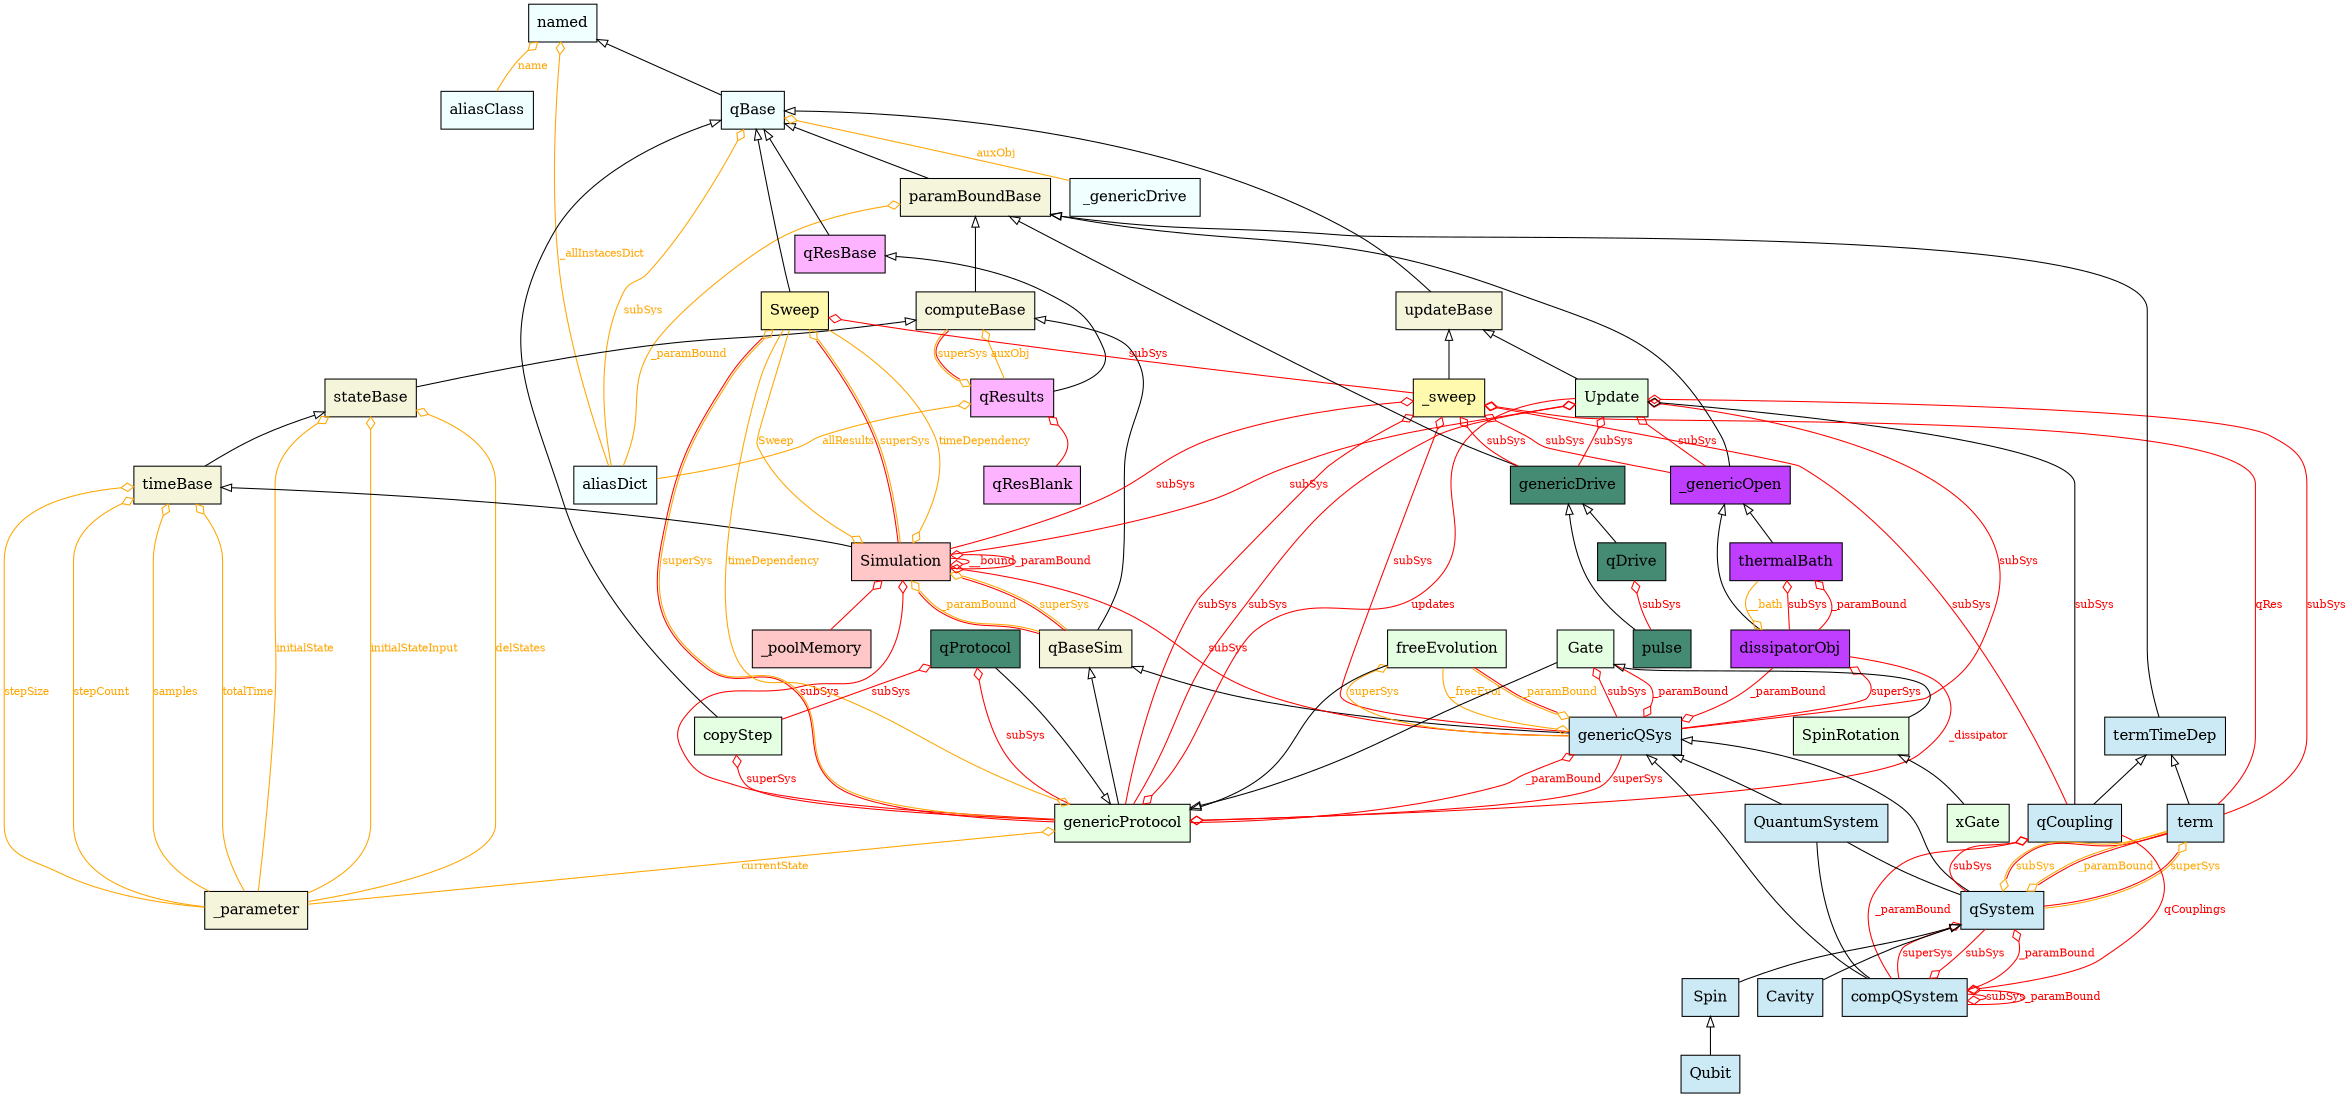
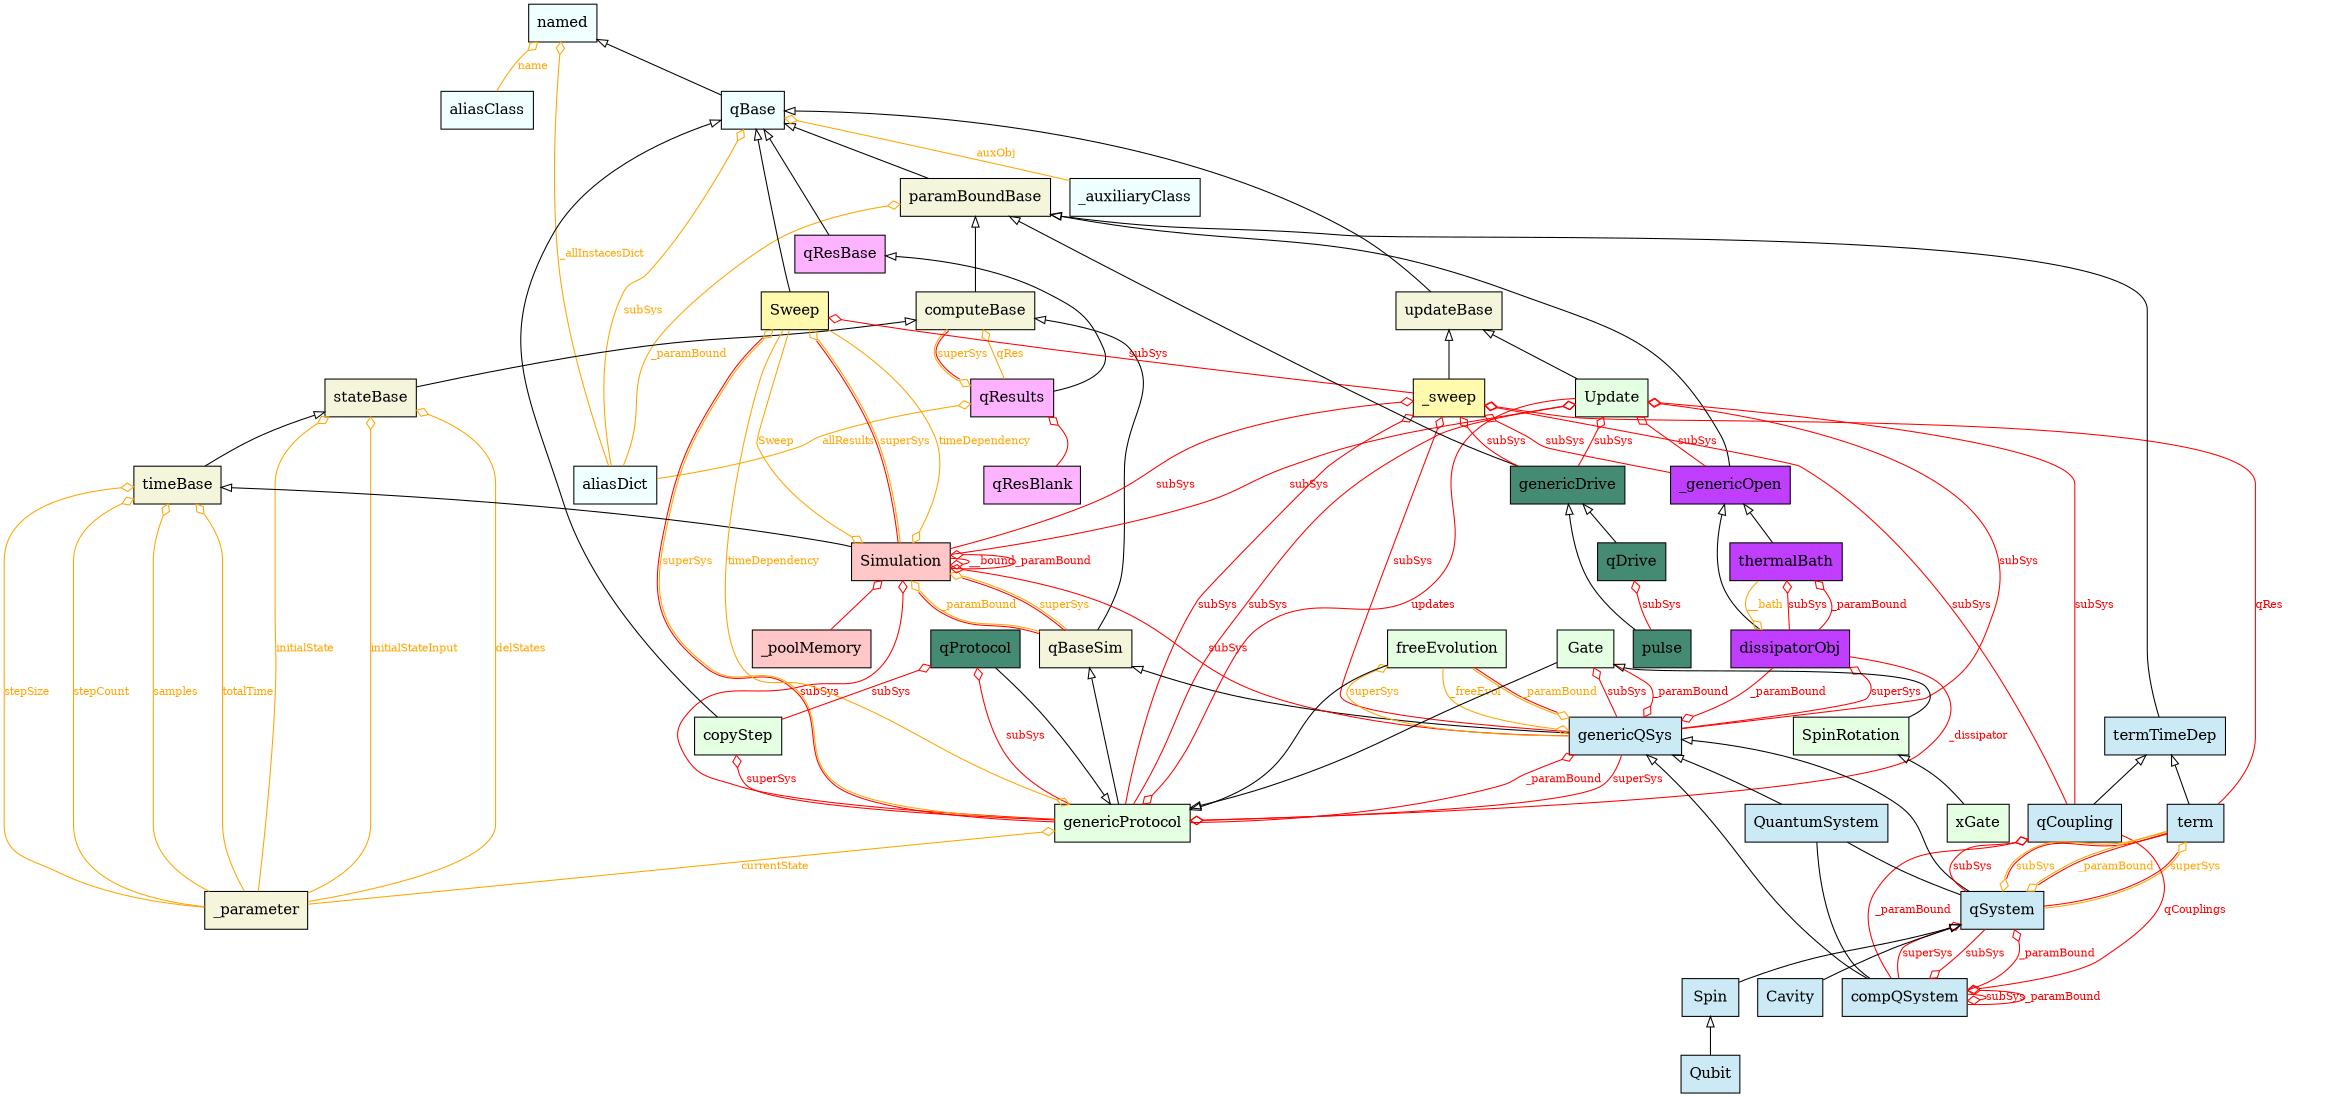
(1135, 197) -> (1135, 197)
(1010, 354) -> (1010, 354)
(2185, 420) -> none
(2030, 457) -> (2030, 457)
